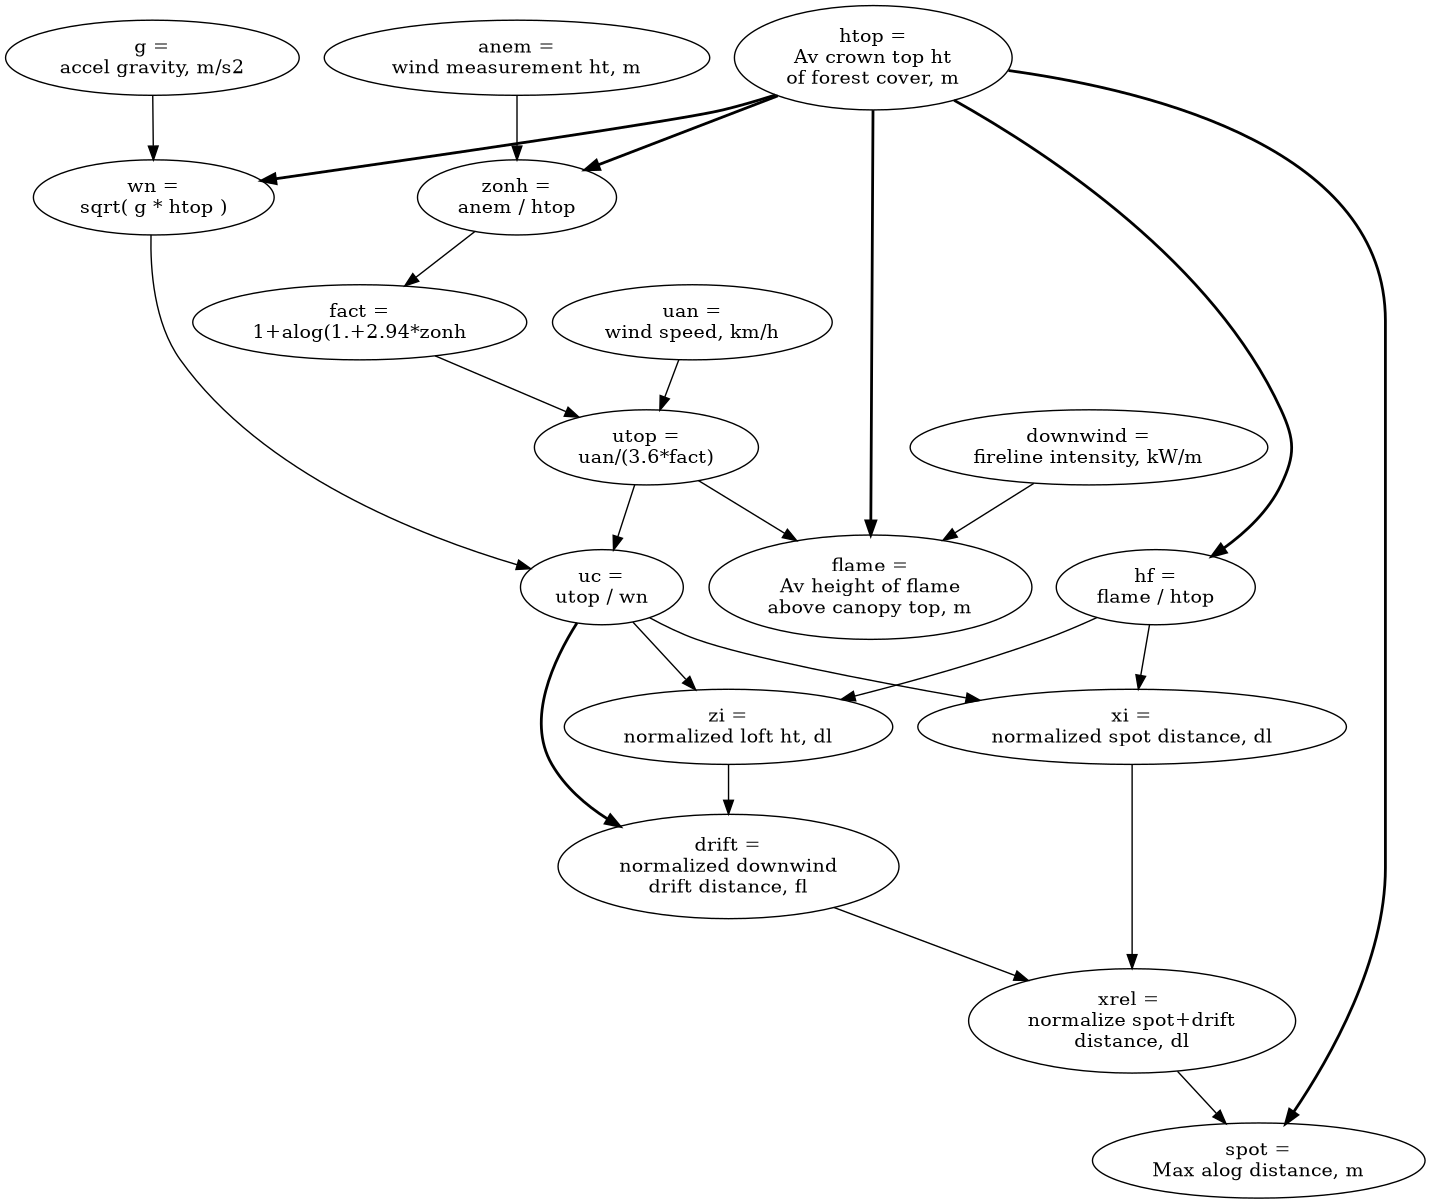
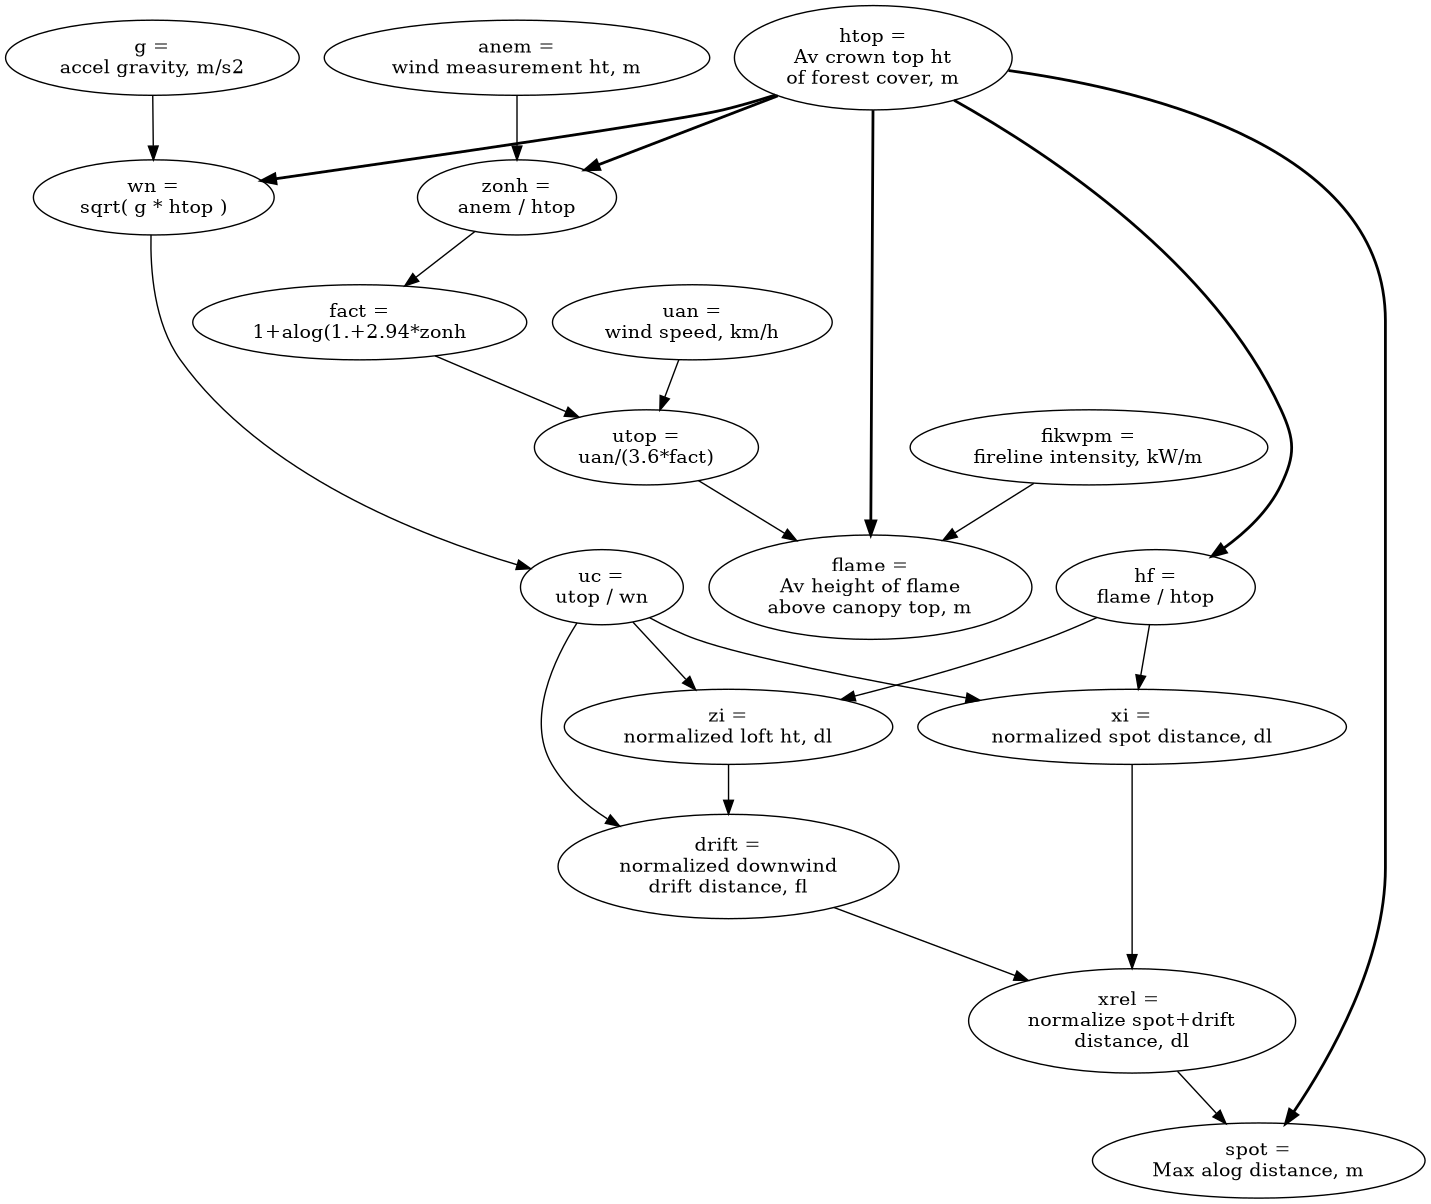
(1089, 447) -> (1089, 447)
(626, 511) -> none
(542, 730) -> (542, 730)
